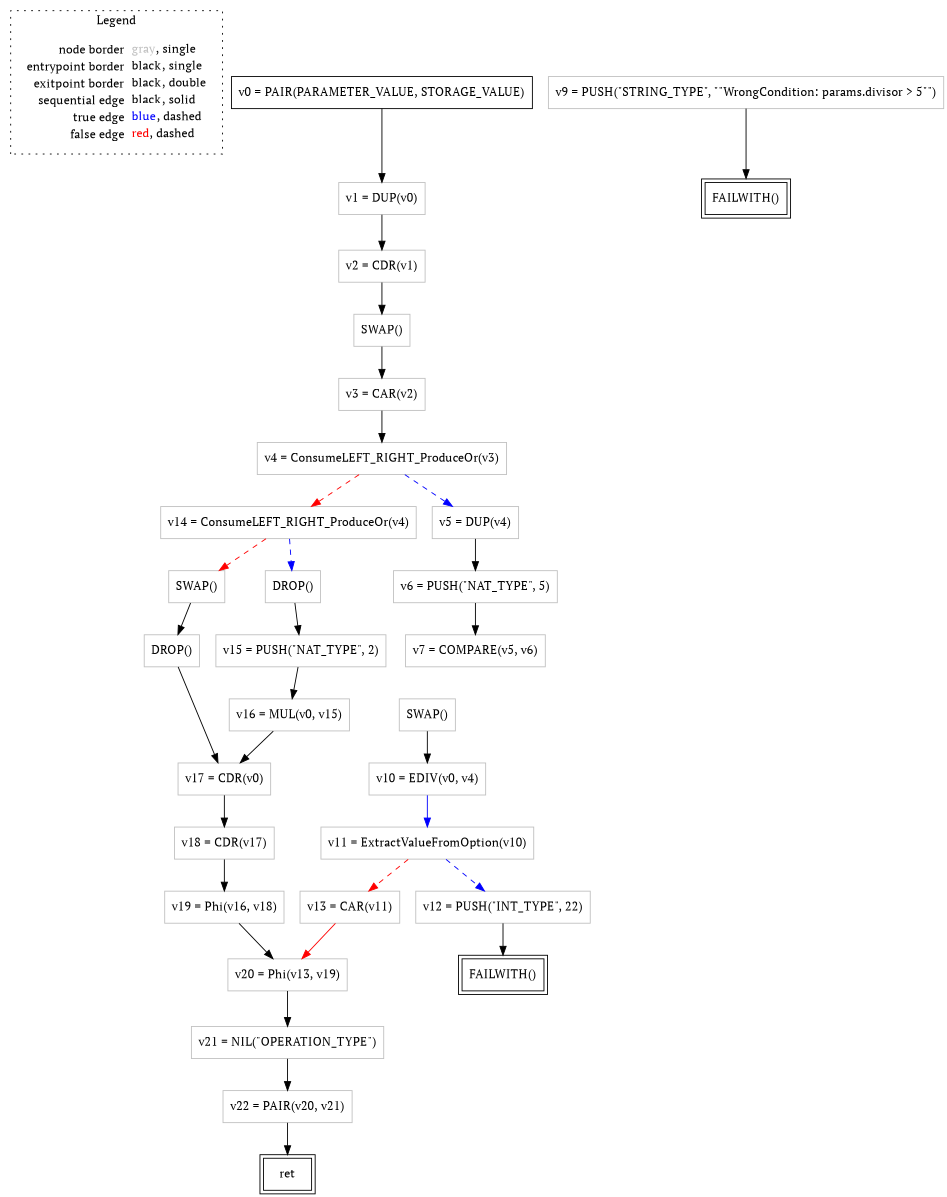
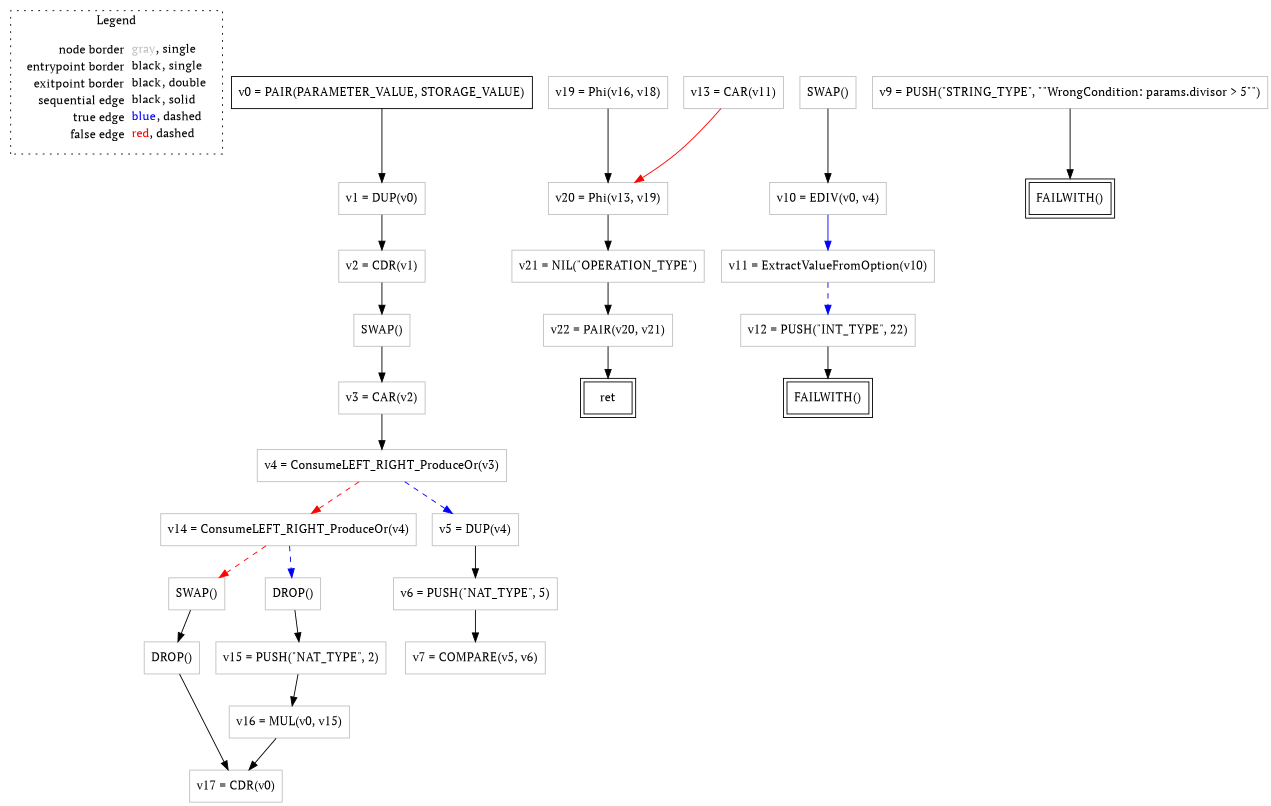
(224, 843) -> none
(392, 872) -> none
